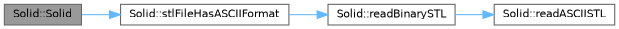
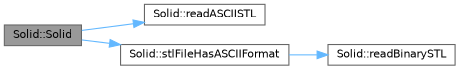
(469, 15) -> (108, 27)
